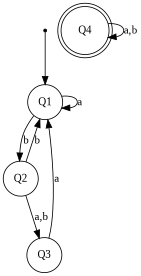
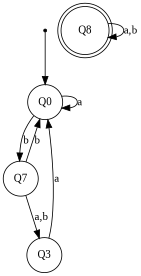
(85, 31) -> (85, 31)
(45, 102) -> (45, 102)
(21, 179) -> (21, 179)
